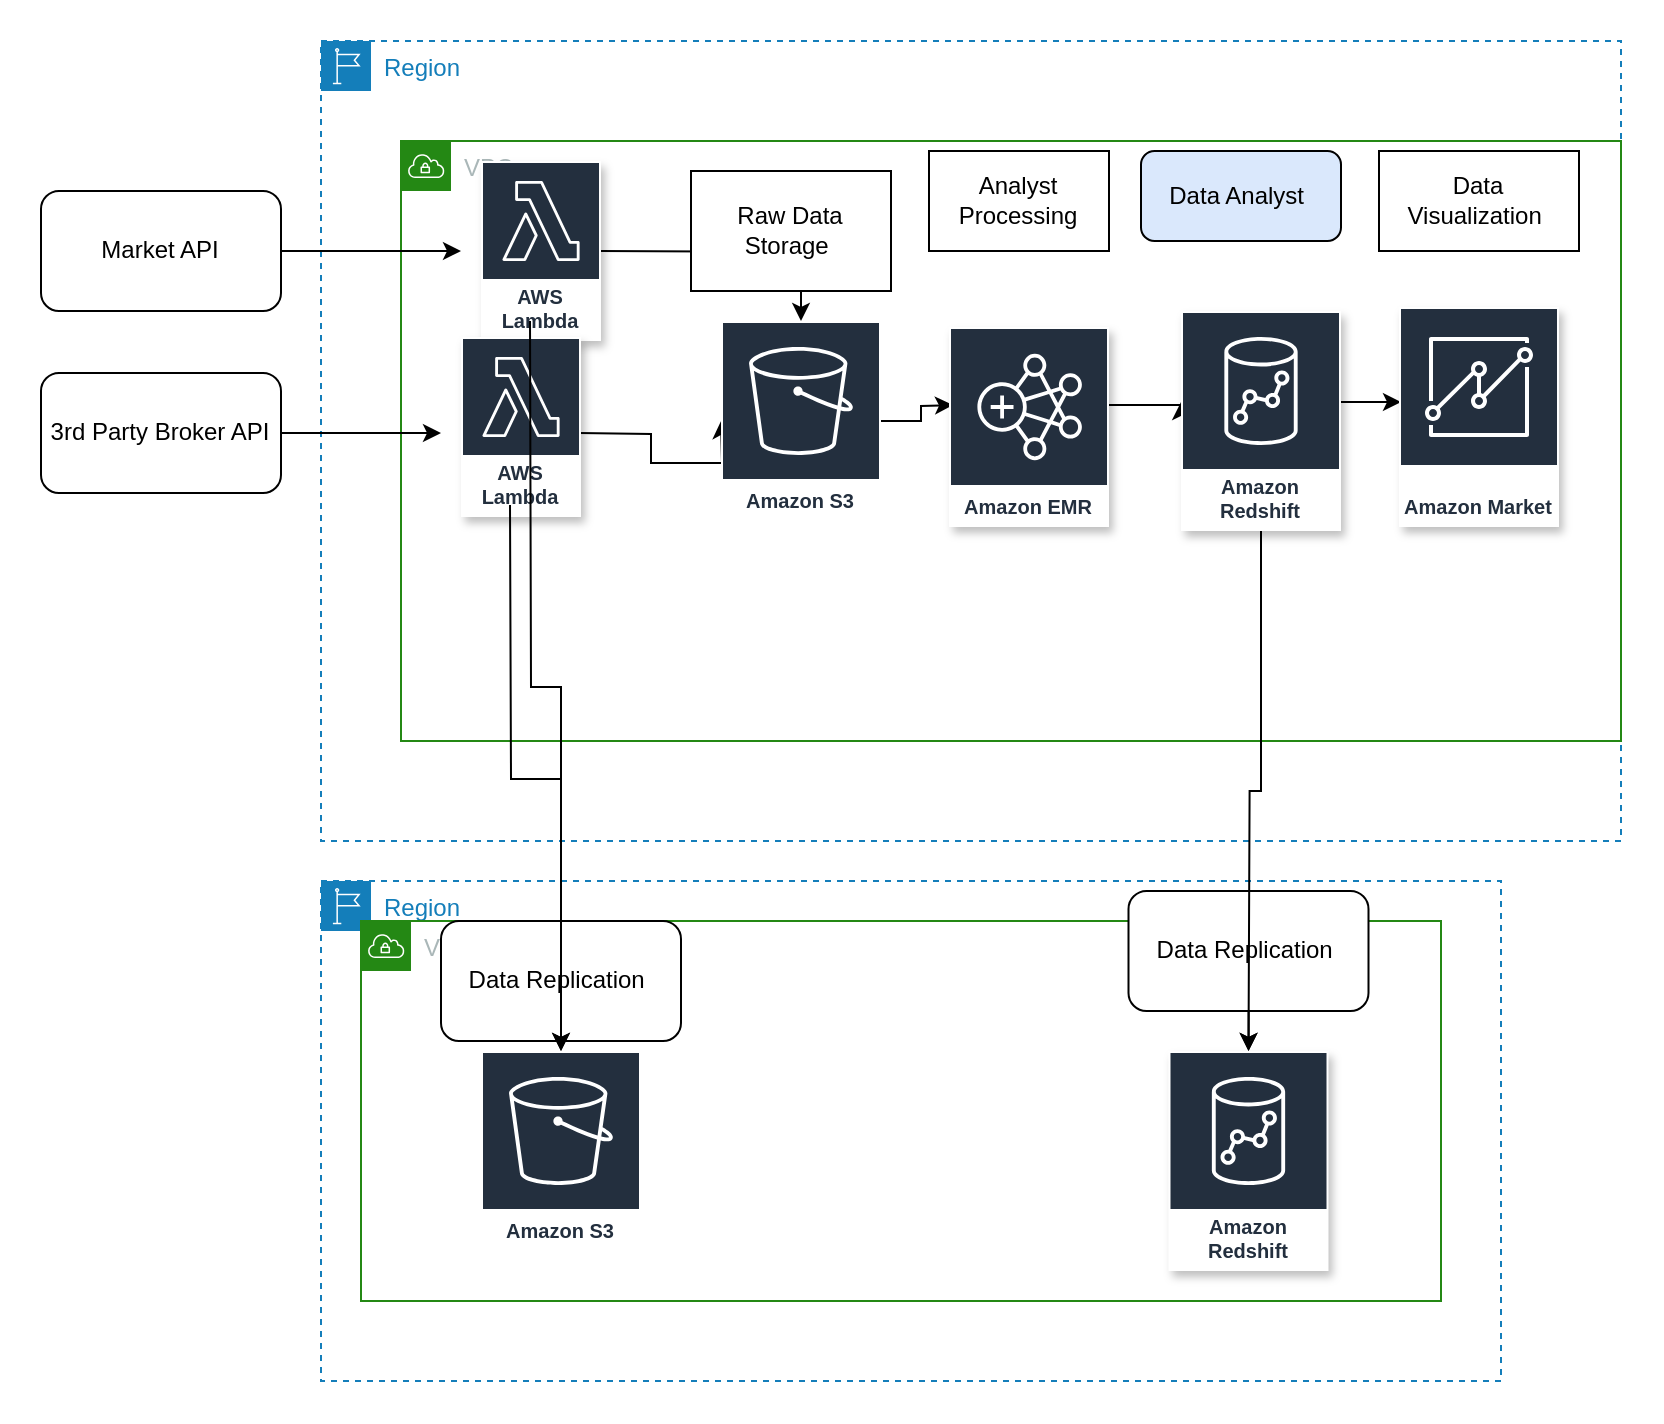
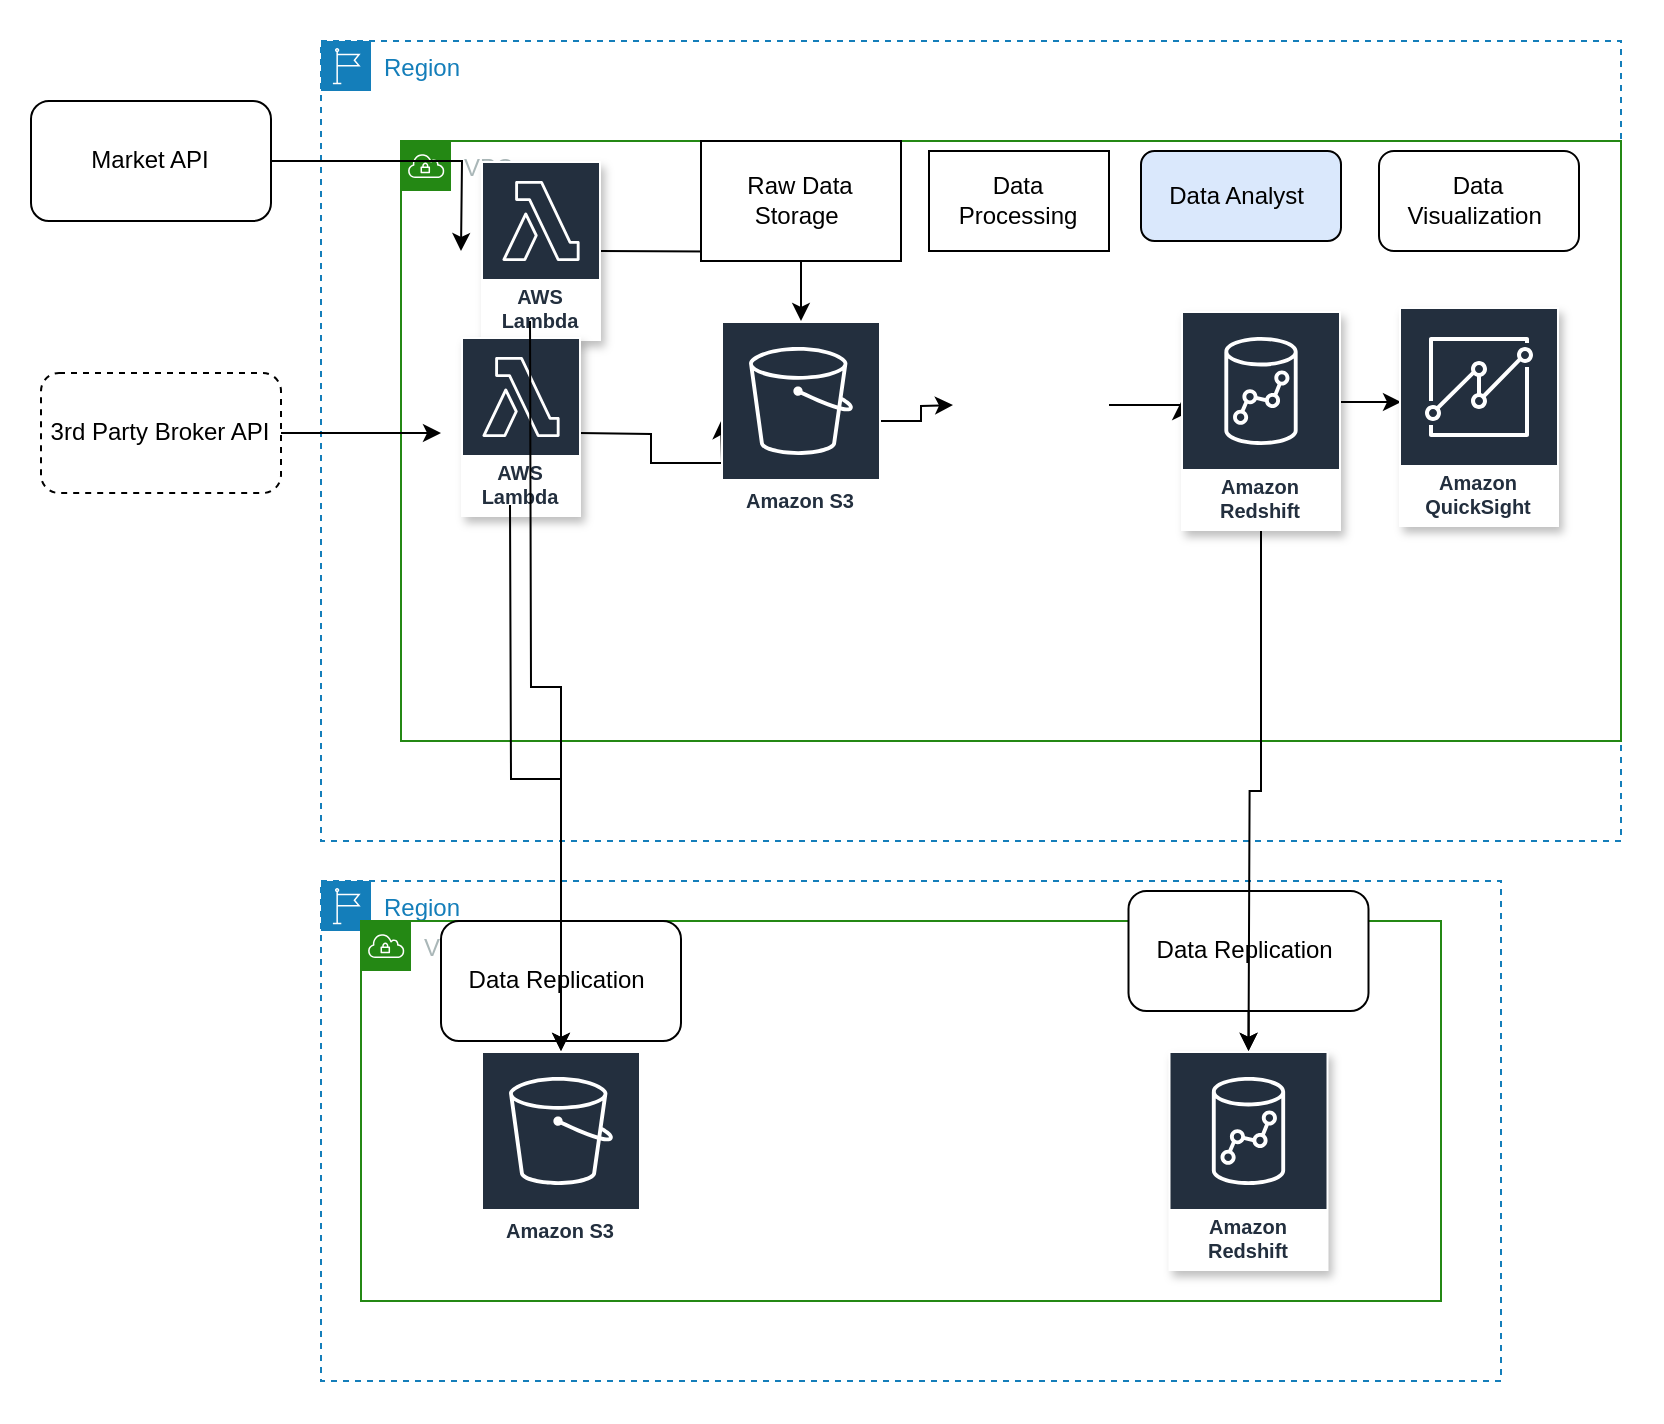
(1019, 201) -> (1019, 201)
(1479, 201) -> (1479, 201)
(791, 231) -> (801, 201)
(161, 251) -> (151, 161)
(1029, 427) -> none
(161, 433) -> (161, 433)
(1479, 507) -> (1479, 495)
